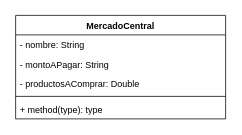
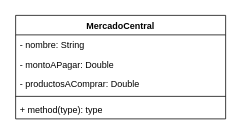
(68, 65) -> (68, 65)
